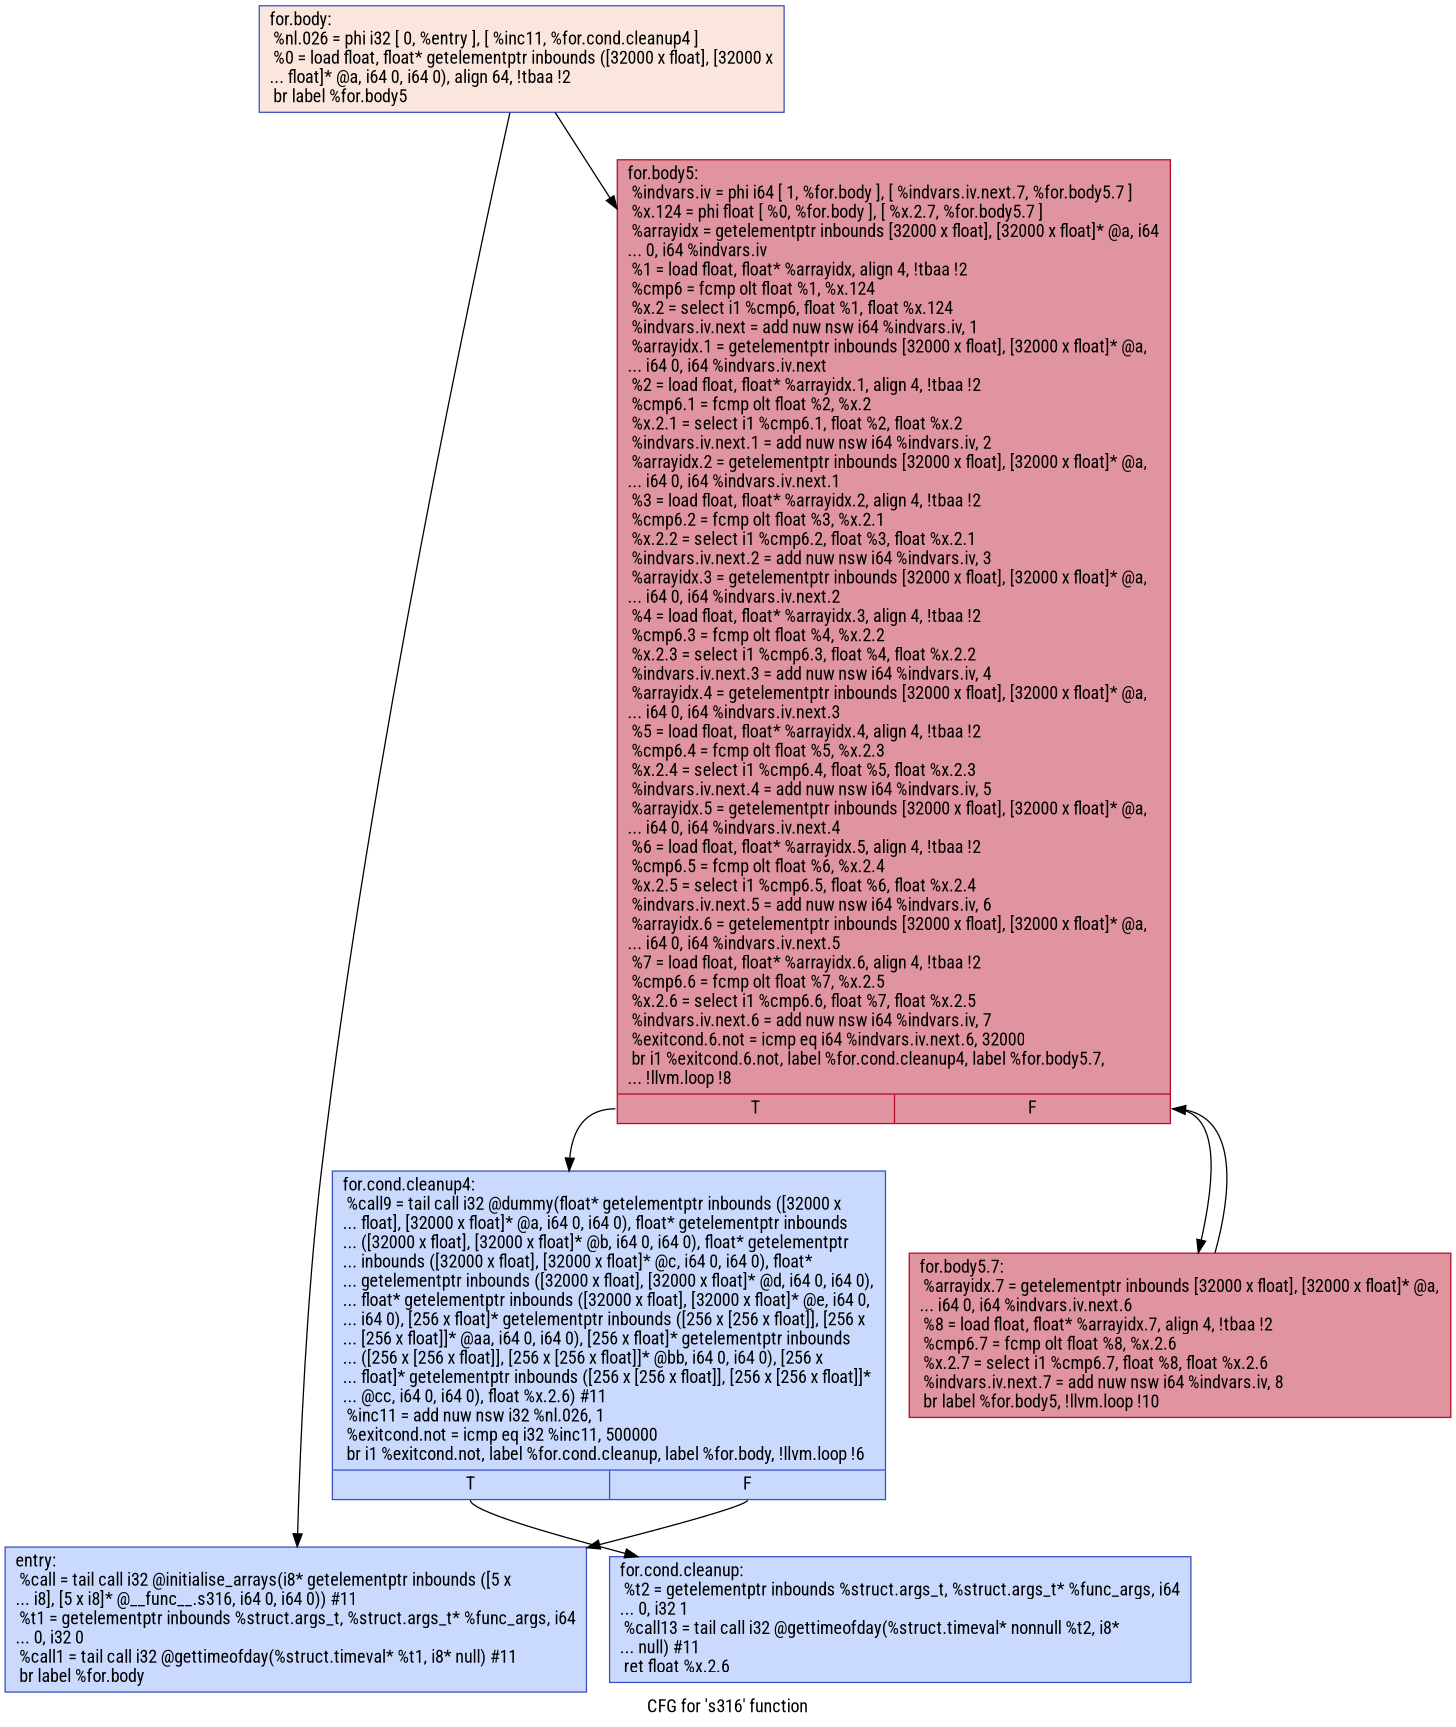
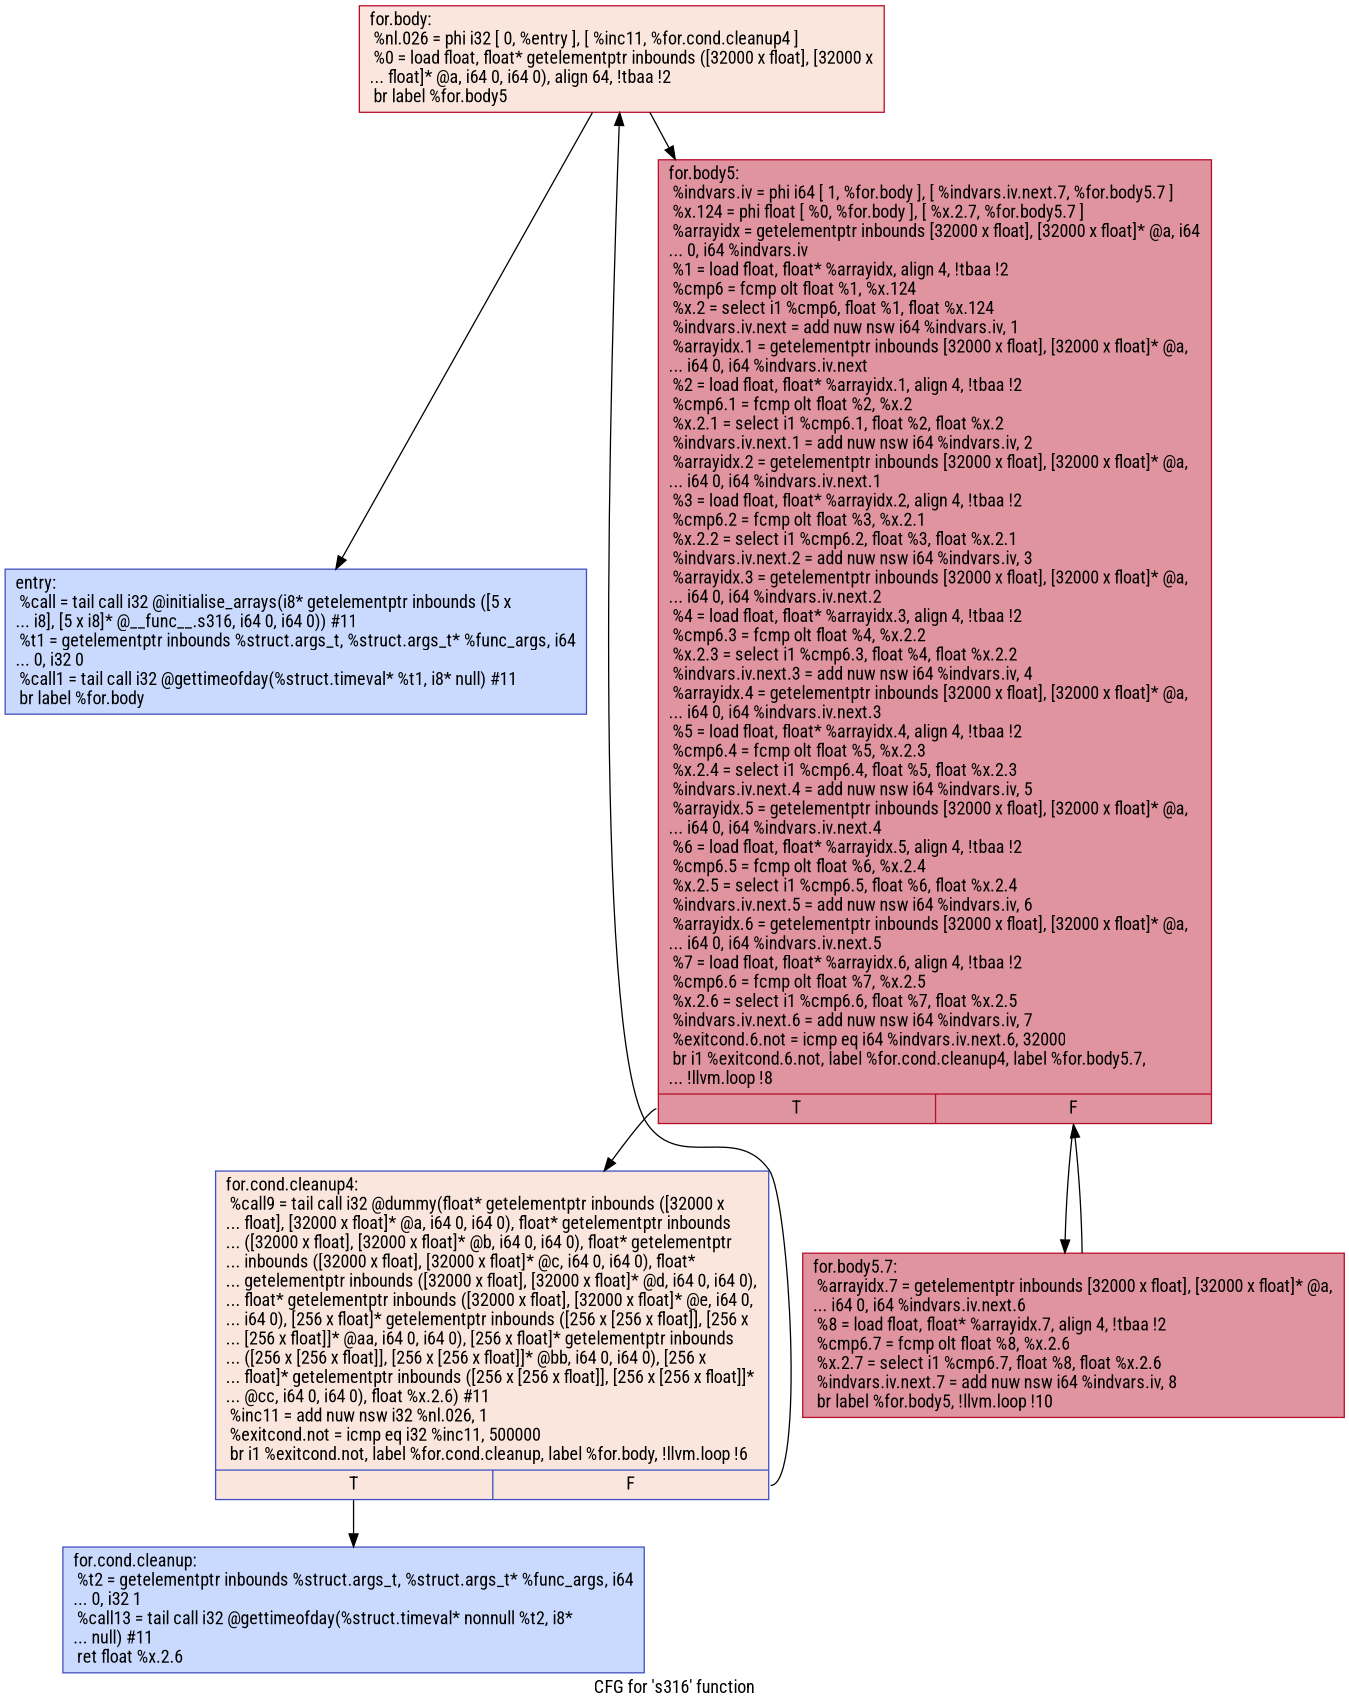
(522, 59) -> (622, 59)
(609, 1335) -> (492, 1335)
(675, 1525) -> (612, 856)
